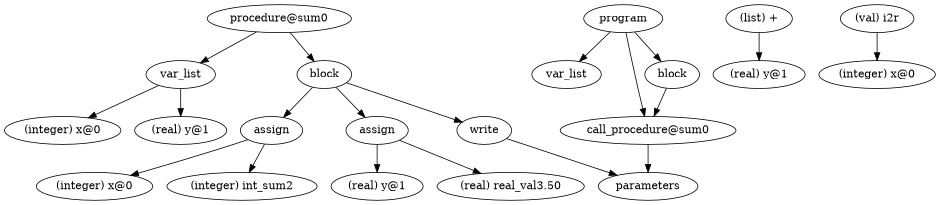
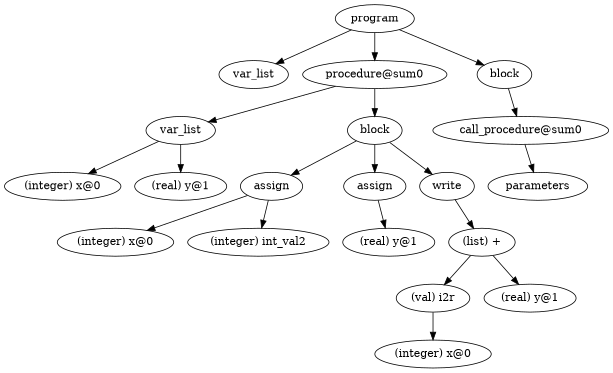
(634, 71) -> (375, 43)
(558, 156) -> (462, 211)
(242, 186) -> (258, 242)
(511, 186) -> none
none -> (460, 267)
